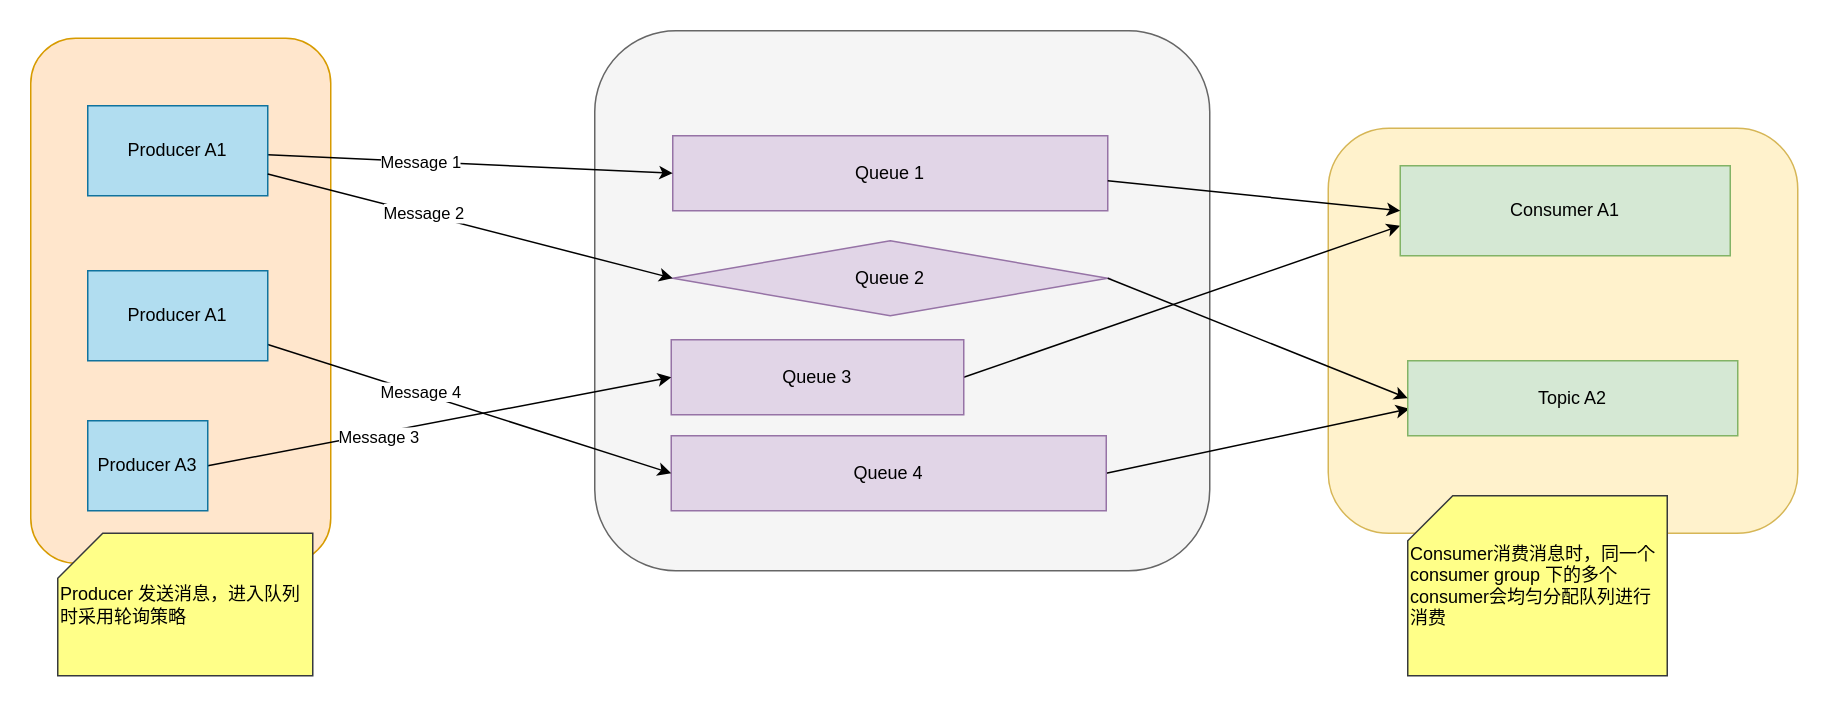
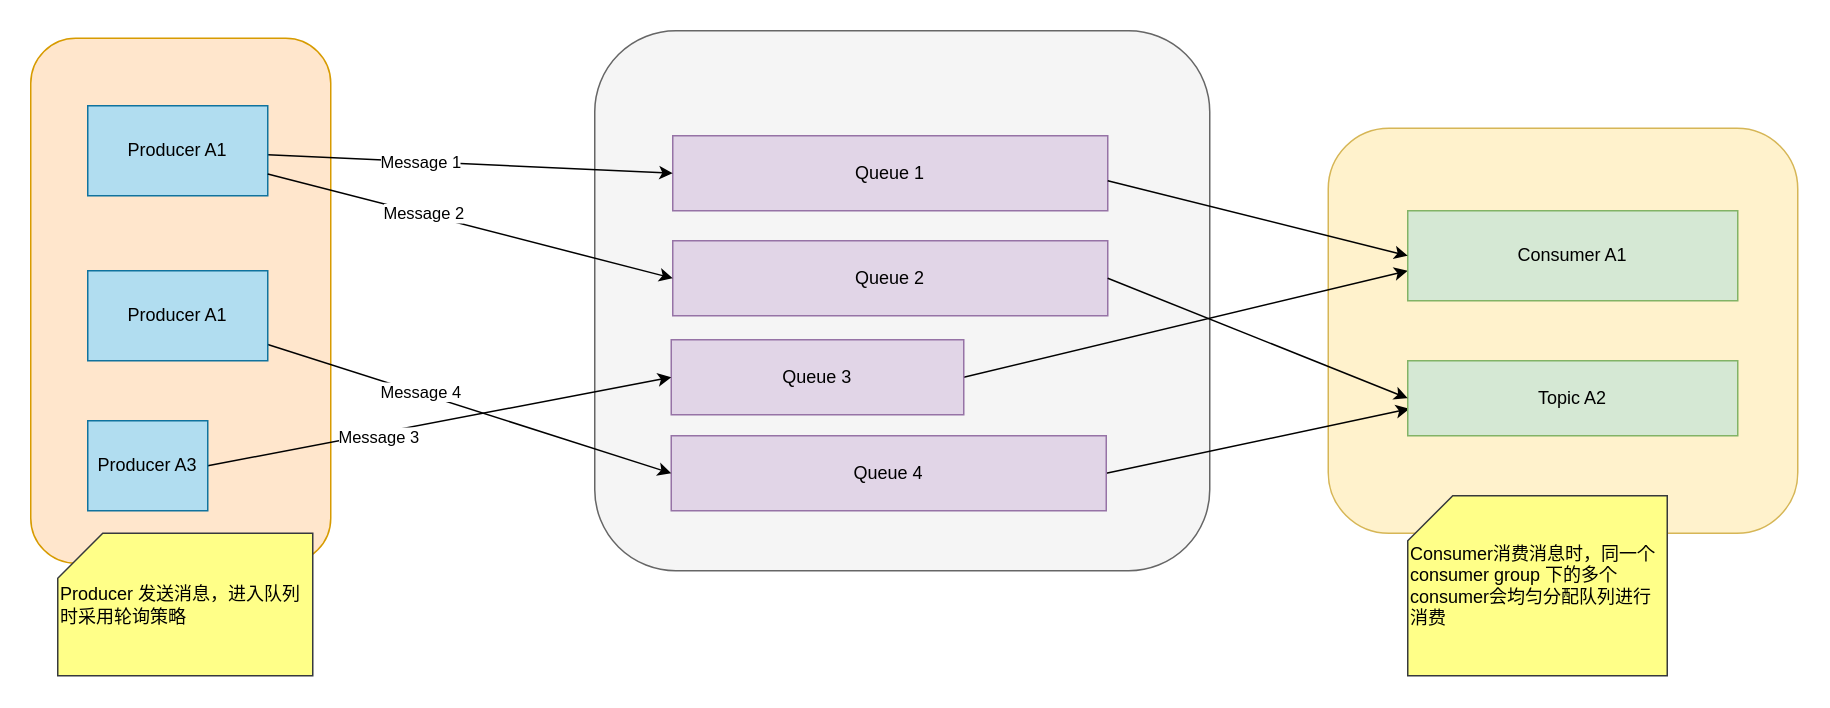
(1565, 211) -> (1573, 256)
(890, 278) -> (890, 278)
